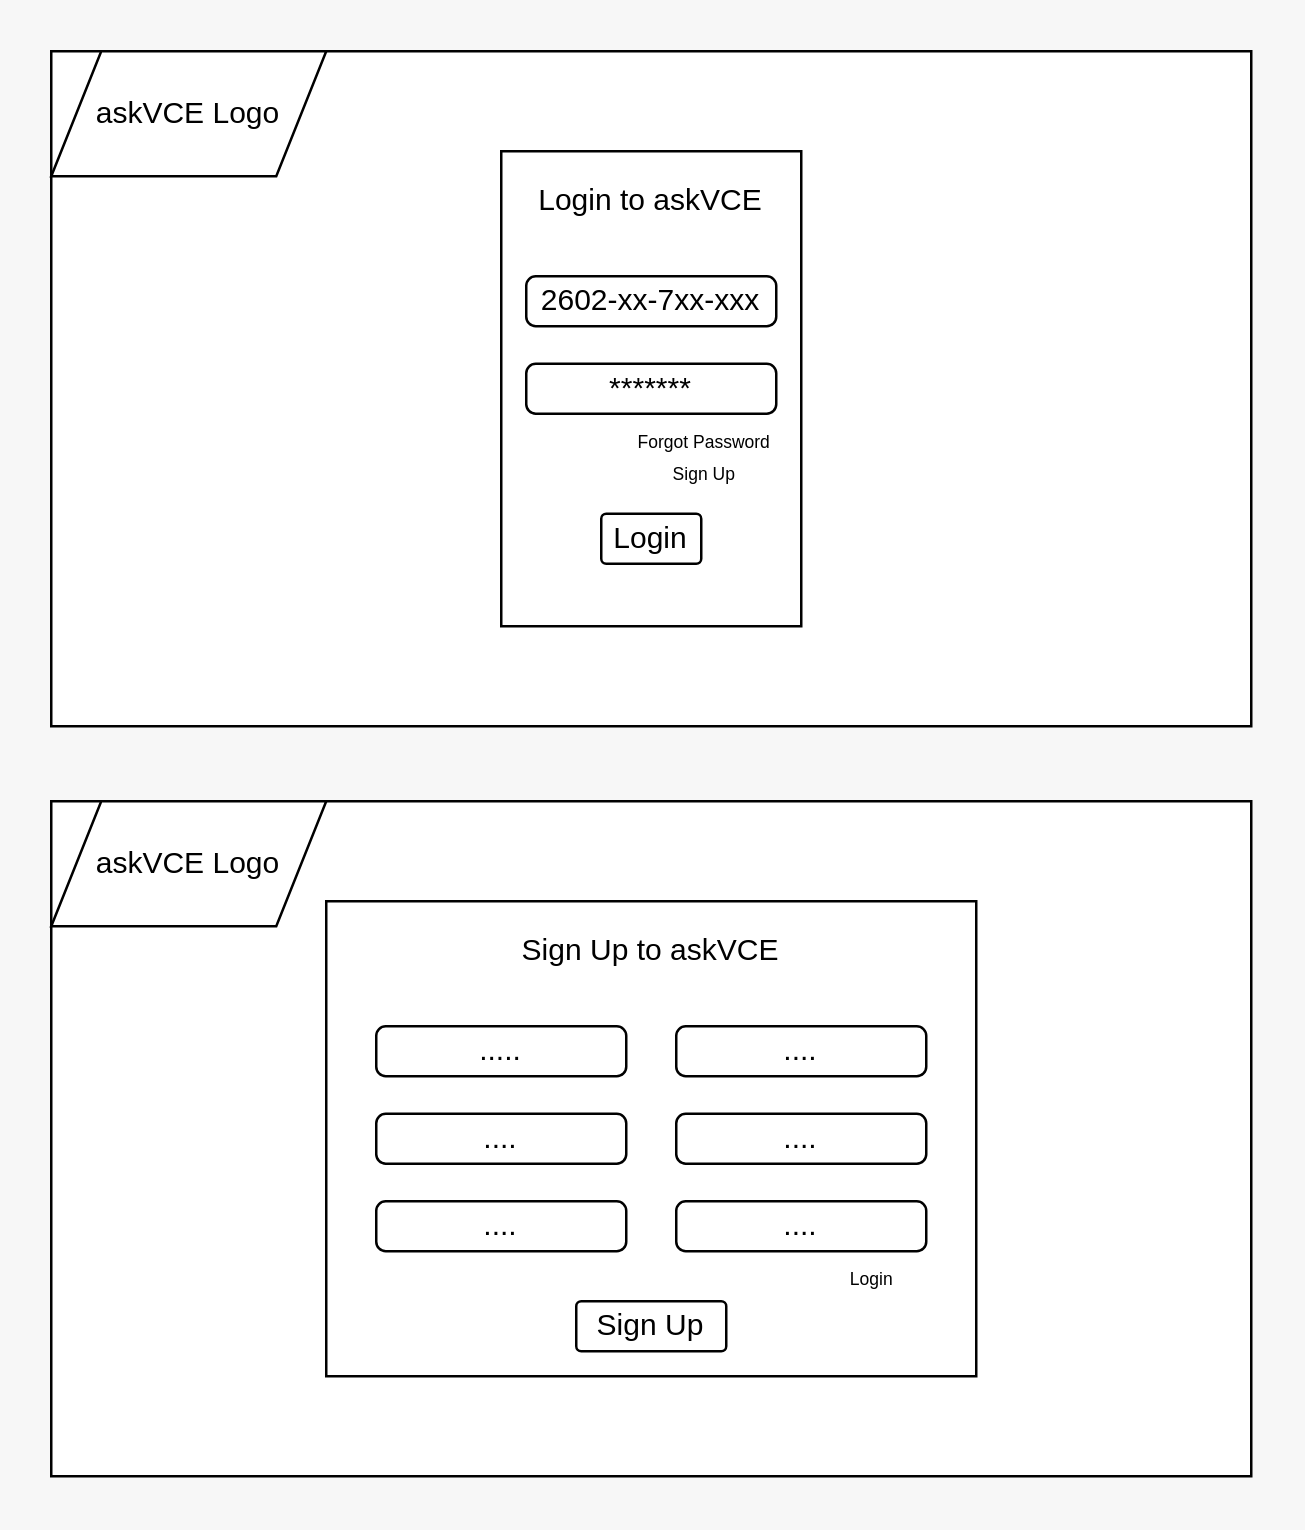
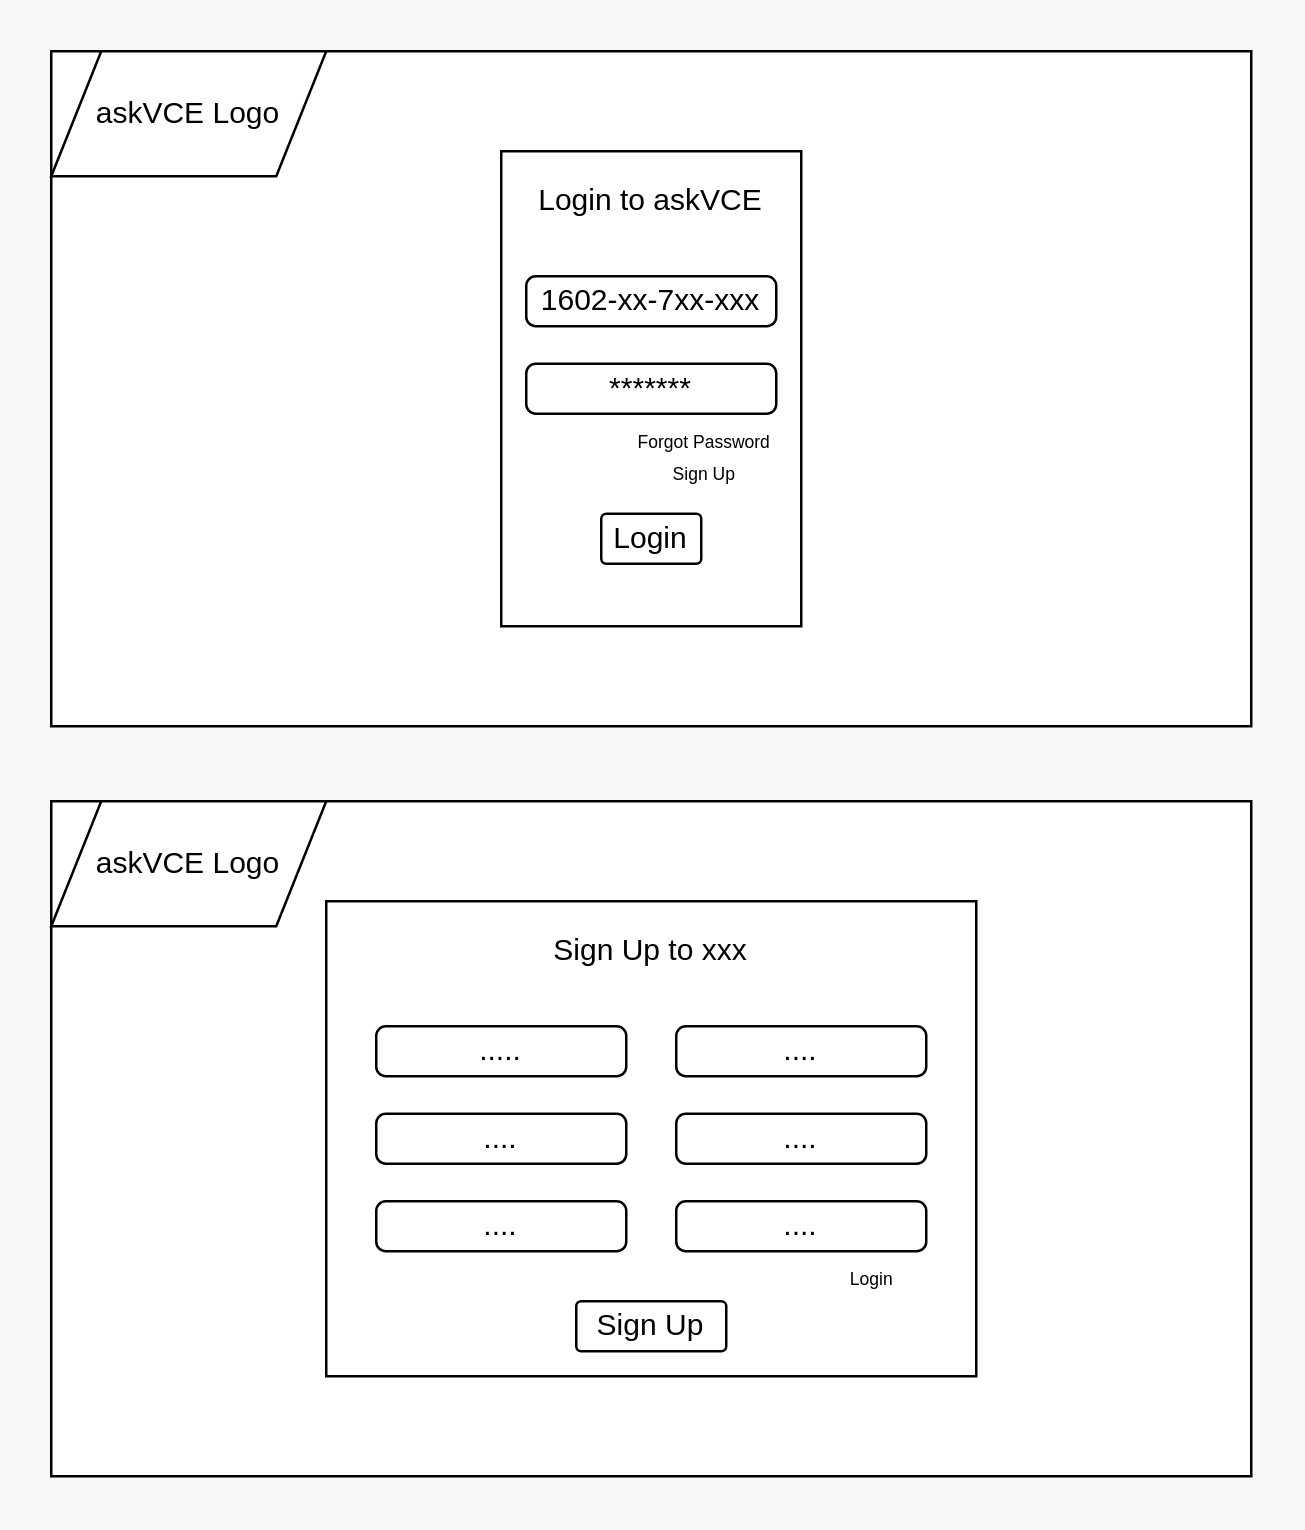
(651, 301) -> (651, 301)
(651, 951) -> (651, 951)
